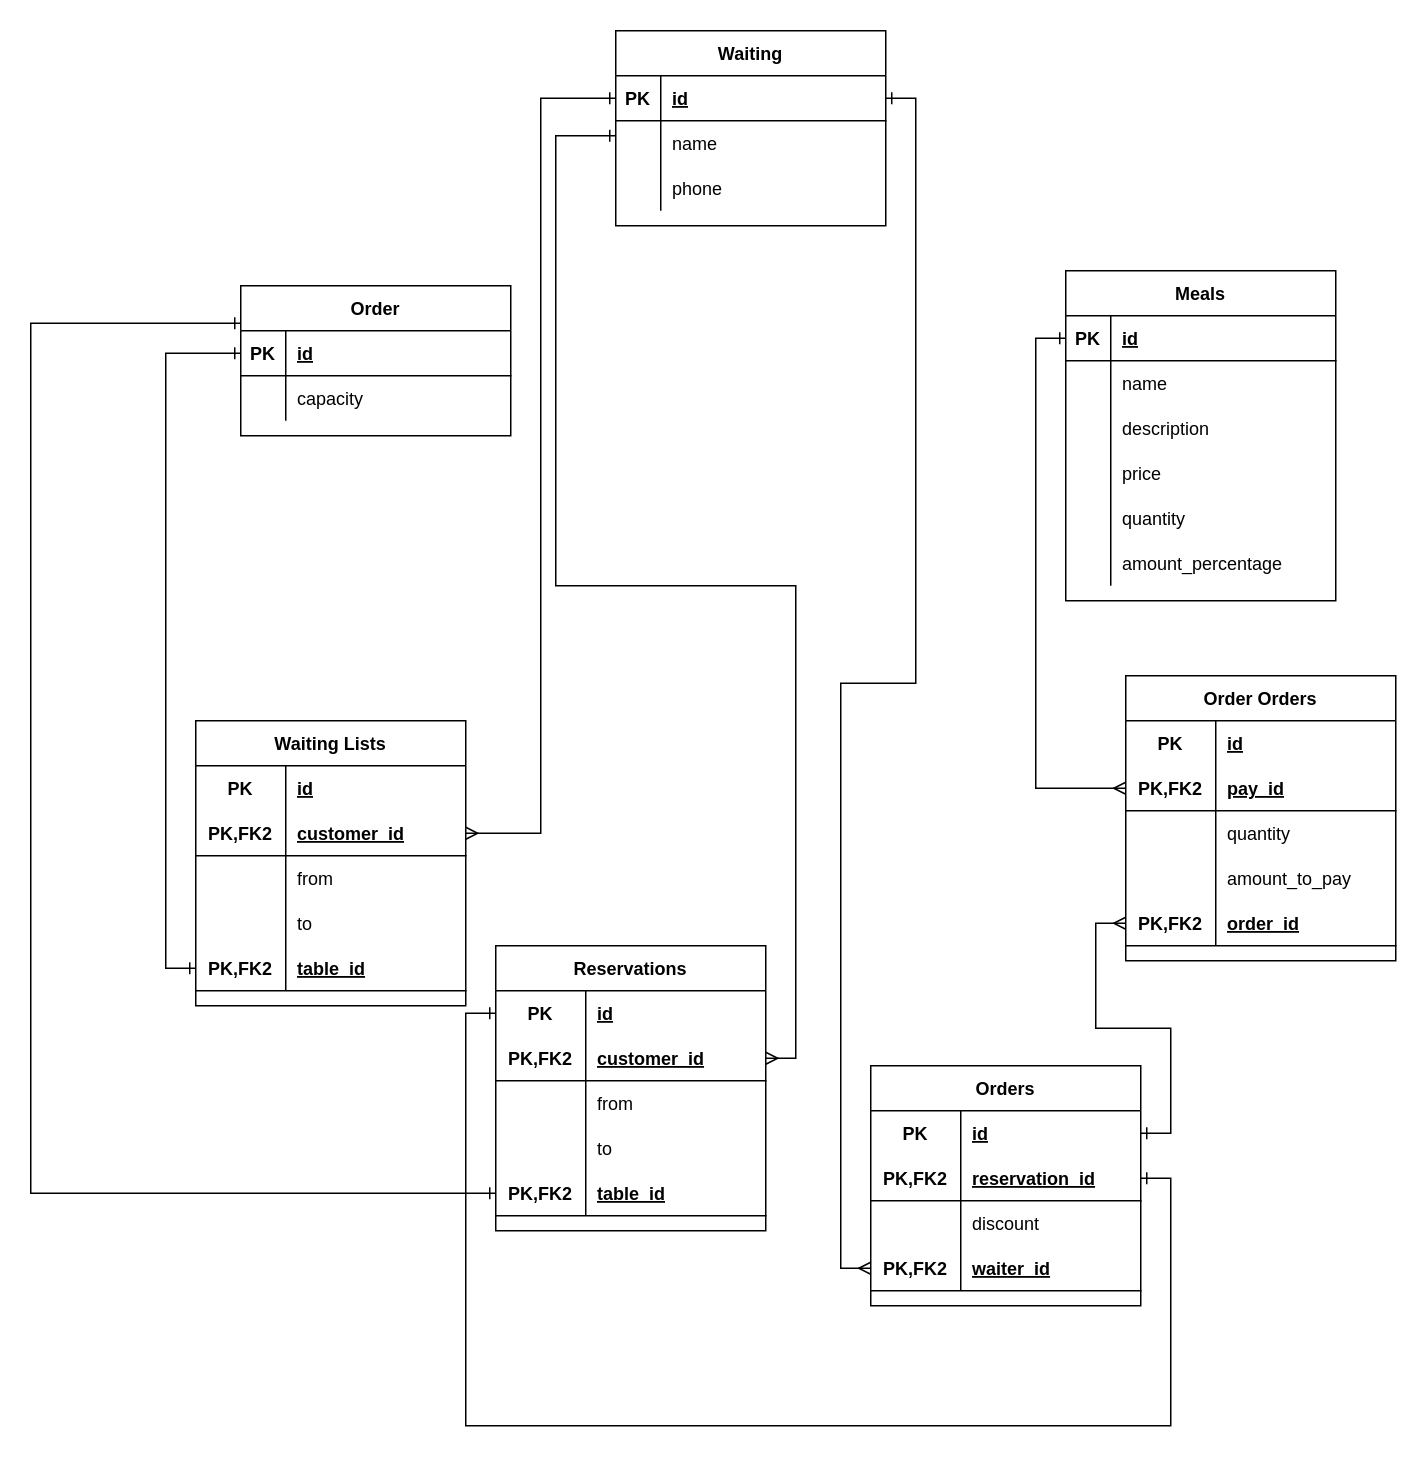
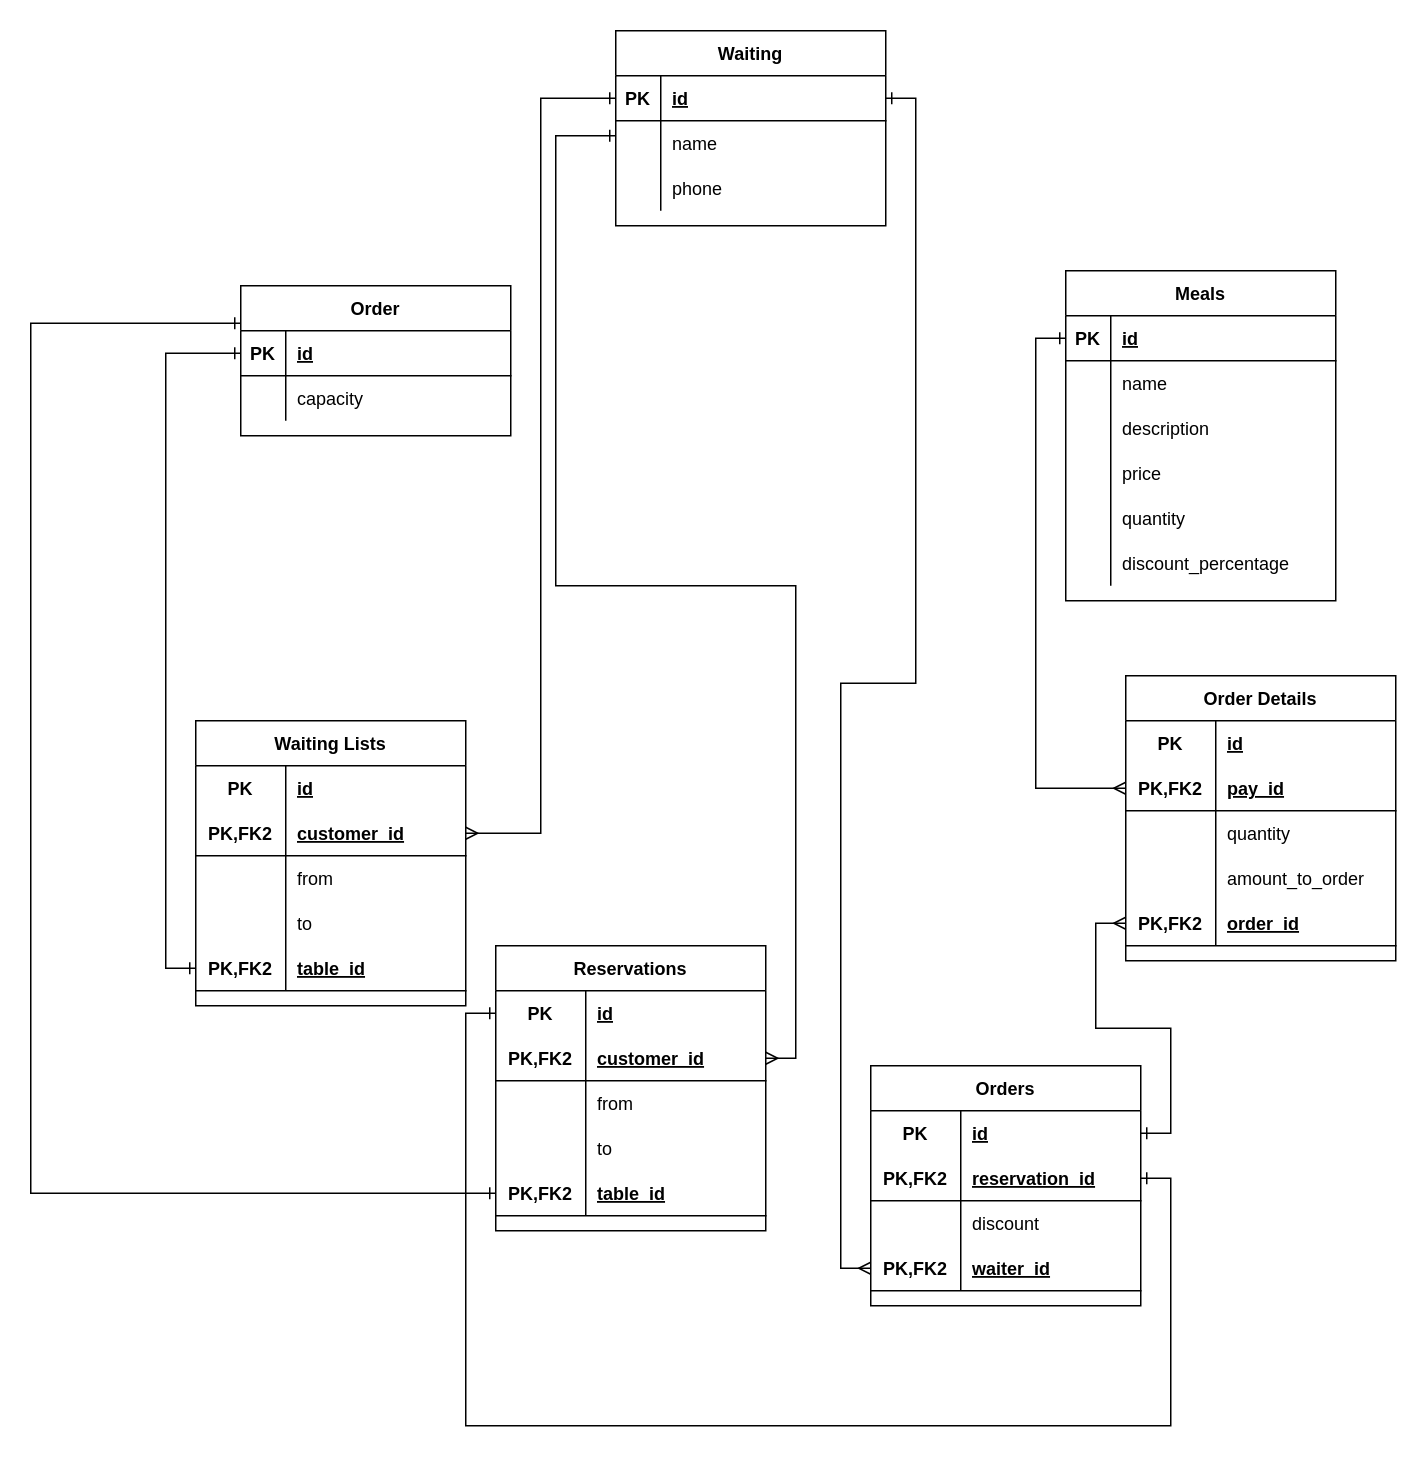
(1208, 564) -> (1215, 564)
(1260, 699) -> (1260, 699)
(1293, 879) -> (1303, 879)
